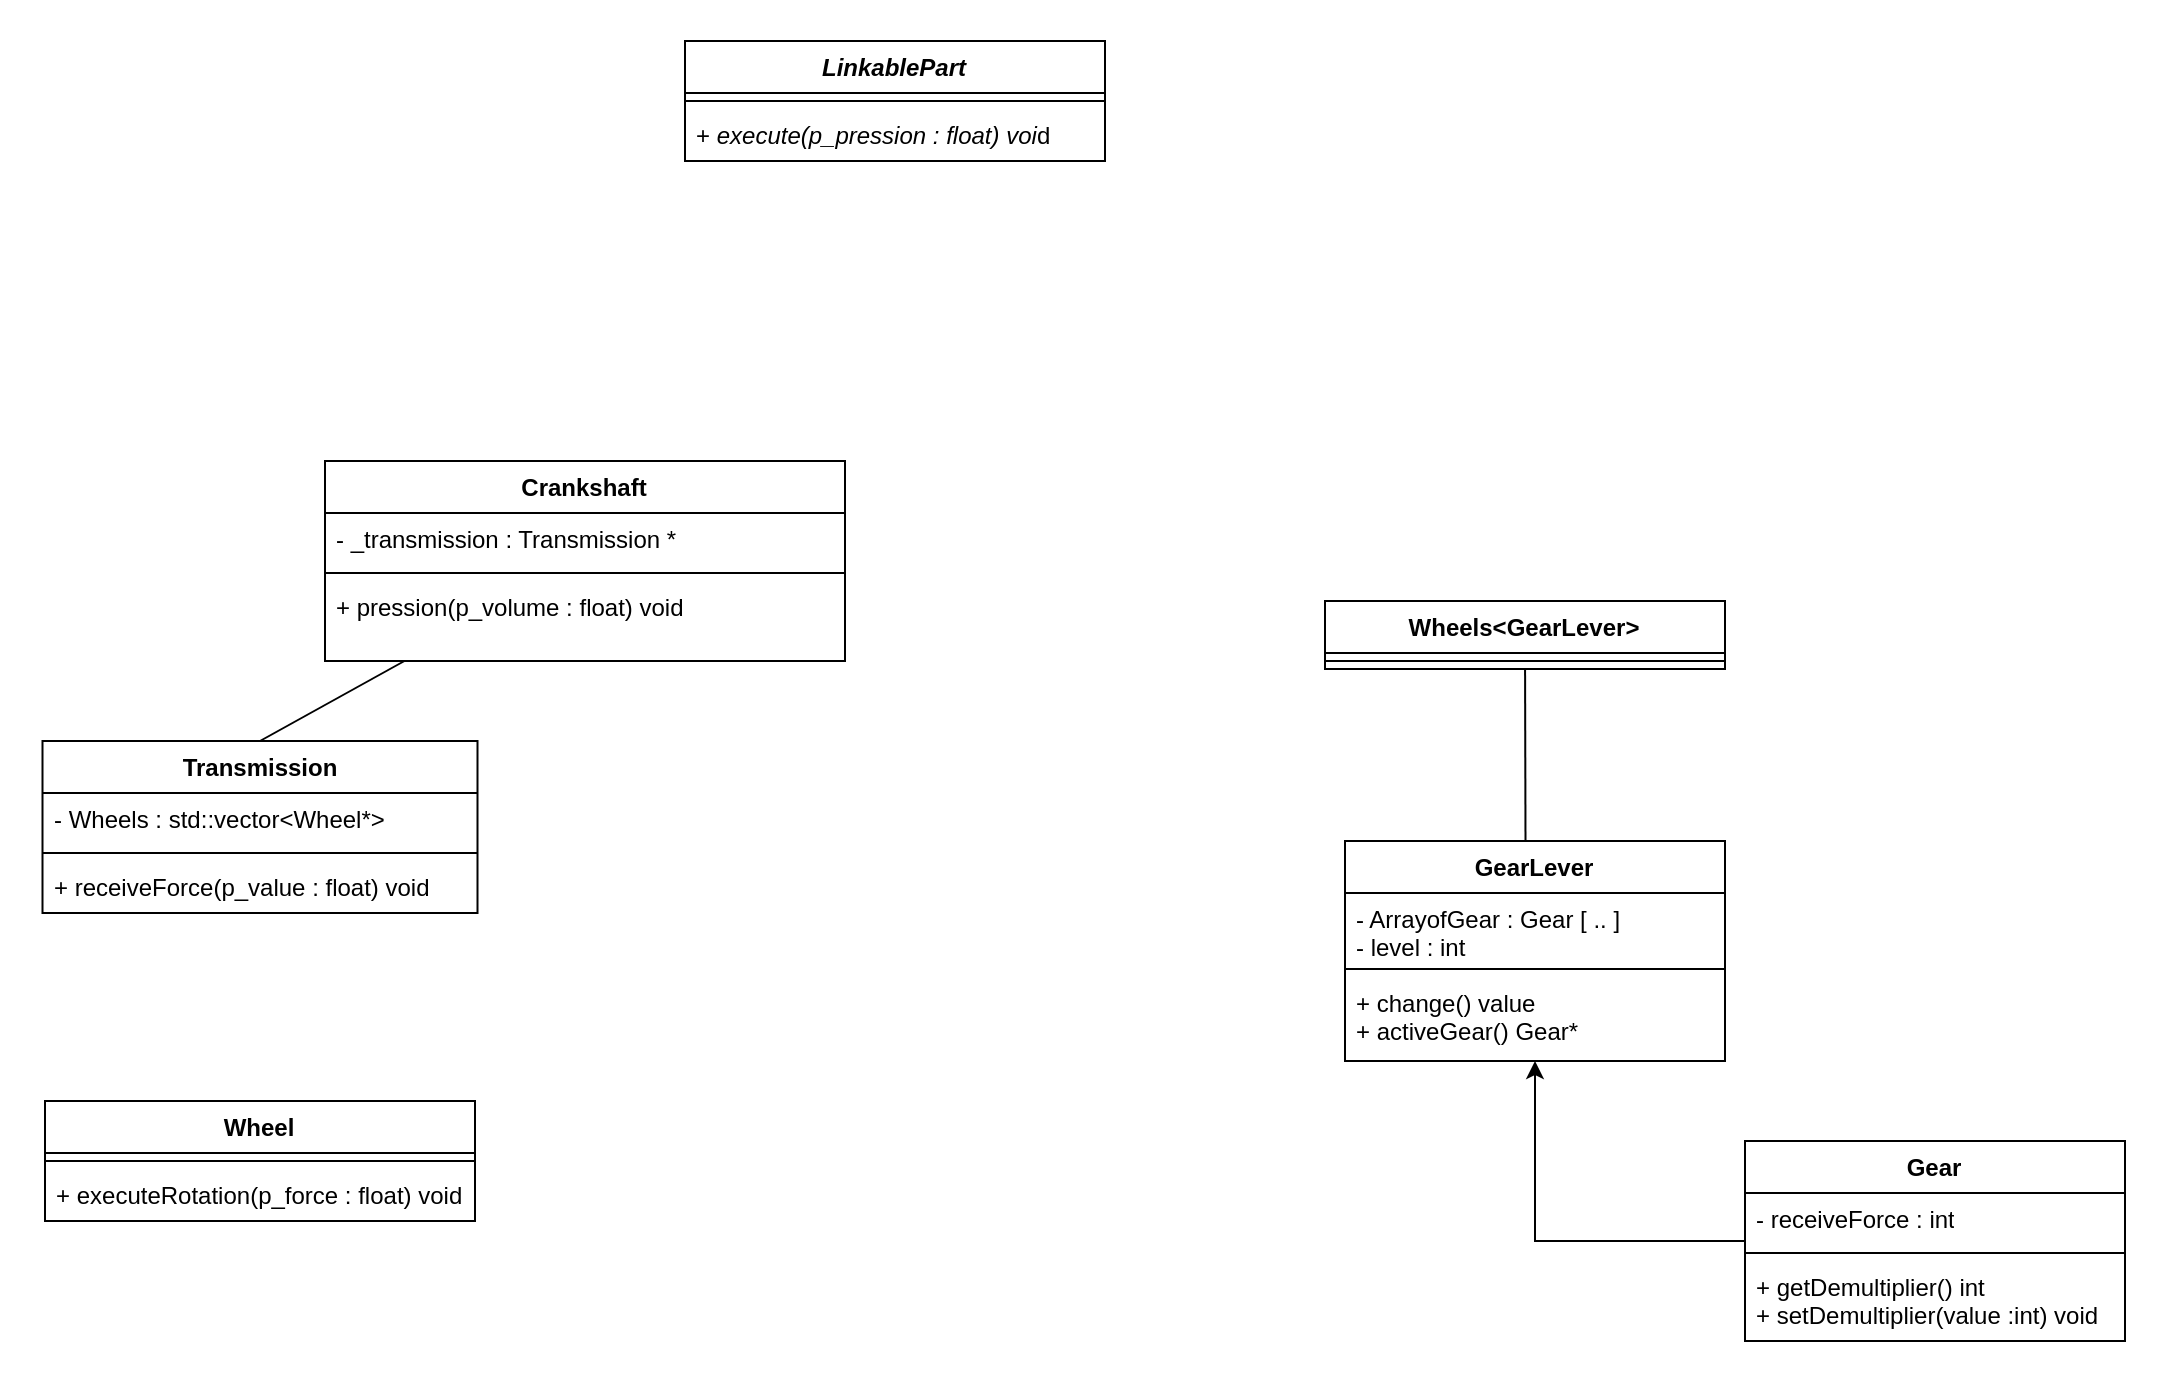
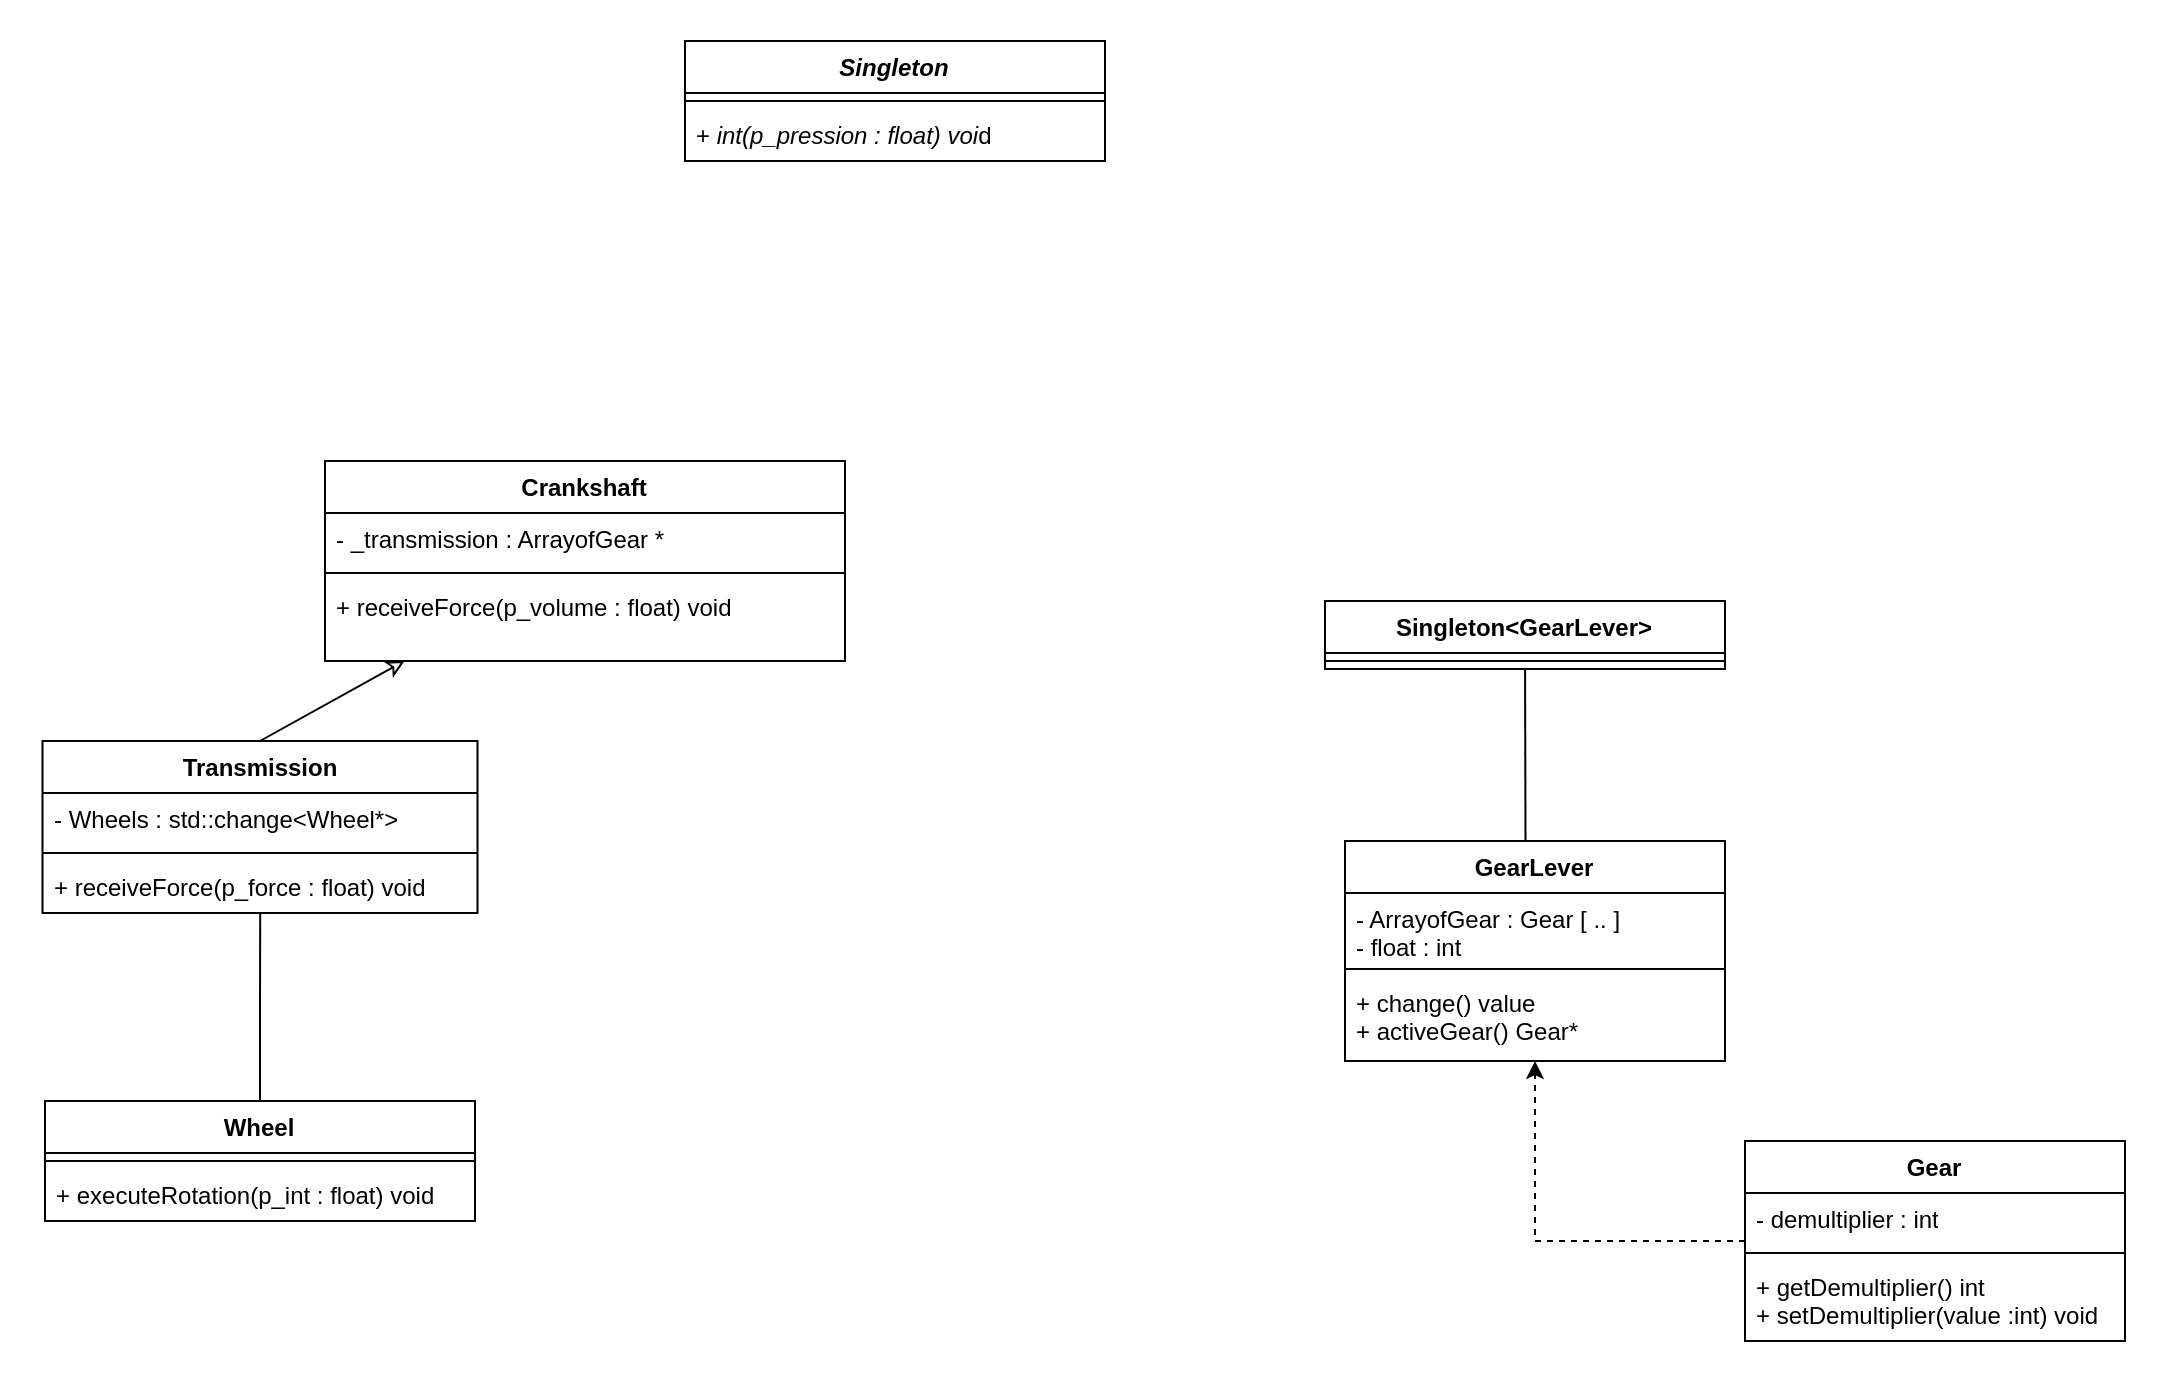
(895, 69) -> (895, 69)
(897, 152) -> (871, 137)
(524, 541) -> (523, 541)
(531, 609) -> (558, 609)
(1525, 629) -> (1525, 629)
(393, 667) -> (392, 668)
(232, 821) -> (232, 821)
(263, 904) -> (263, 904)
(1510, 936) -> (1510, 936)
none -> (260, 1009)
(262, 1212) -> (262, 1212)
(1873, 1221) -> (1863, 1221)
(1556, 1241) -> (1556, 1241)
